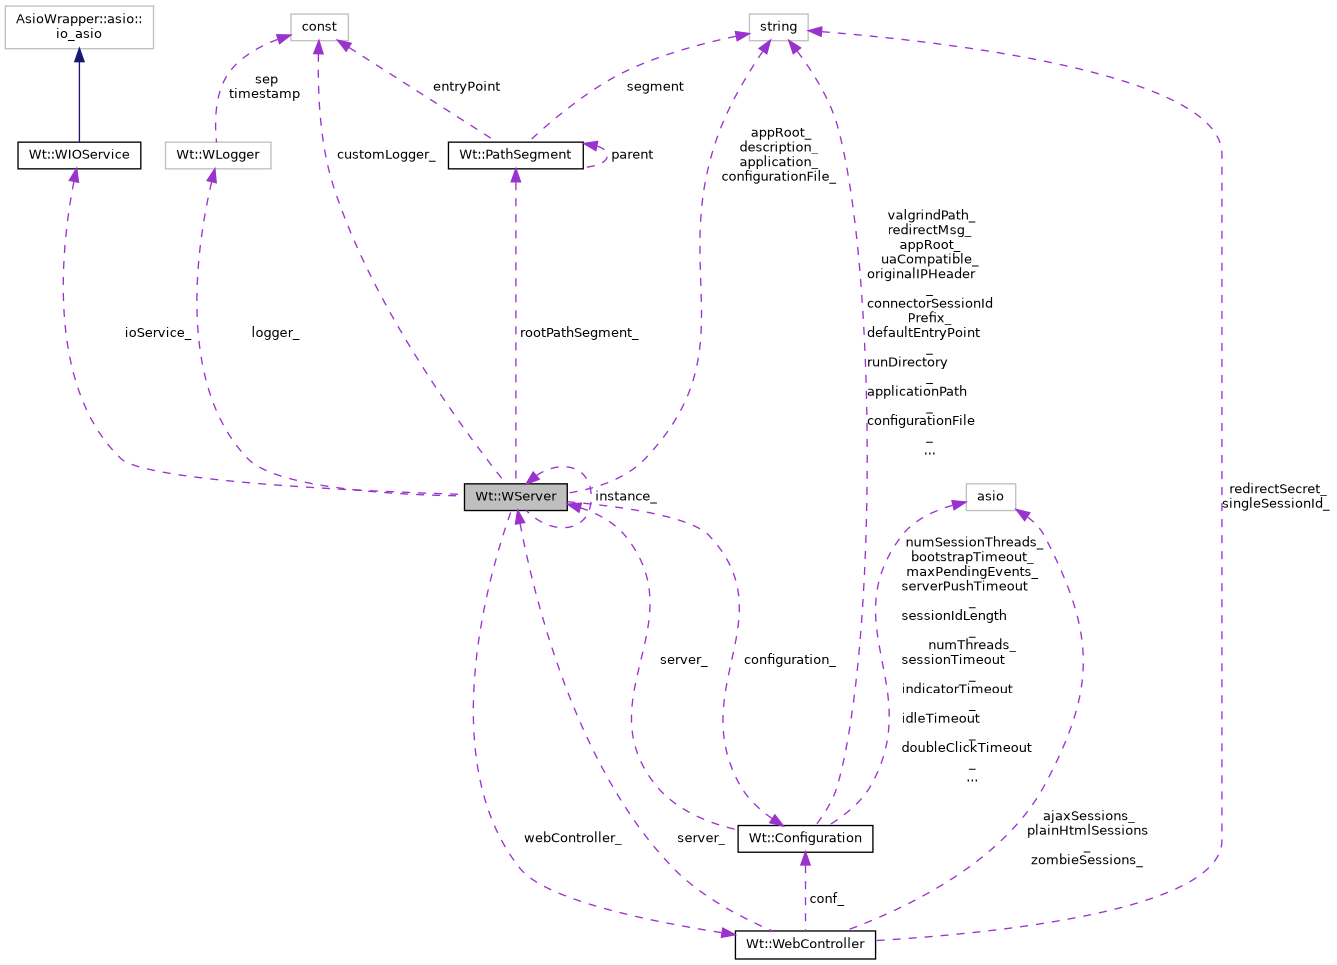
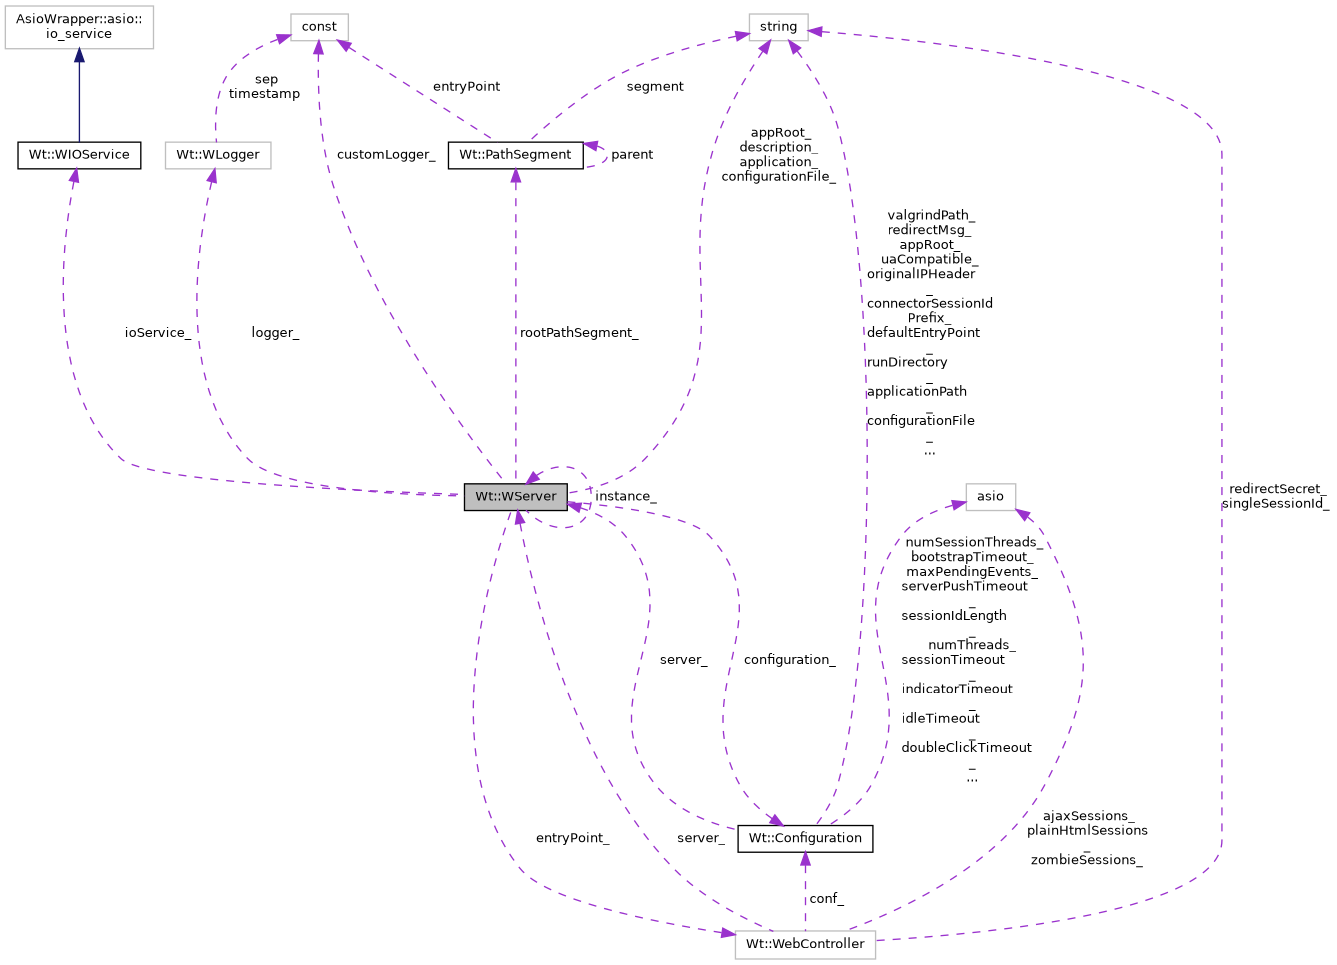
(79, 27) -> (79, 27)
(571, 839) -> (571, 839)
(806, 945) -> (806, 945)
